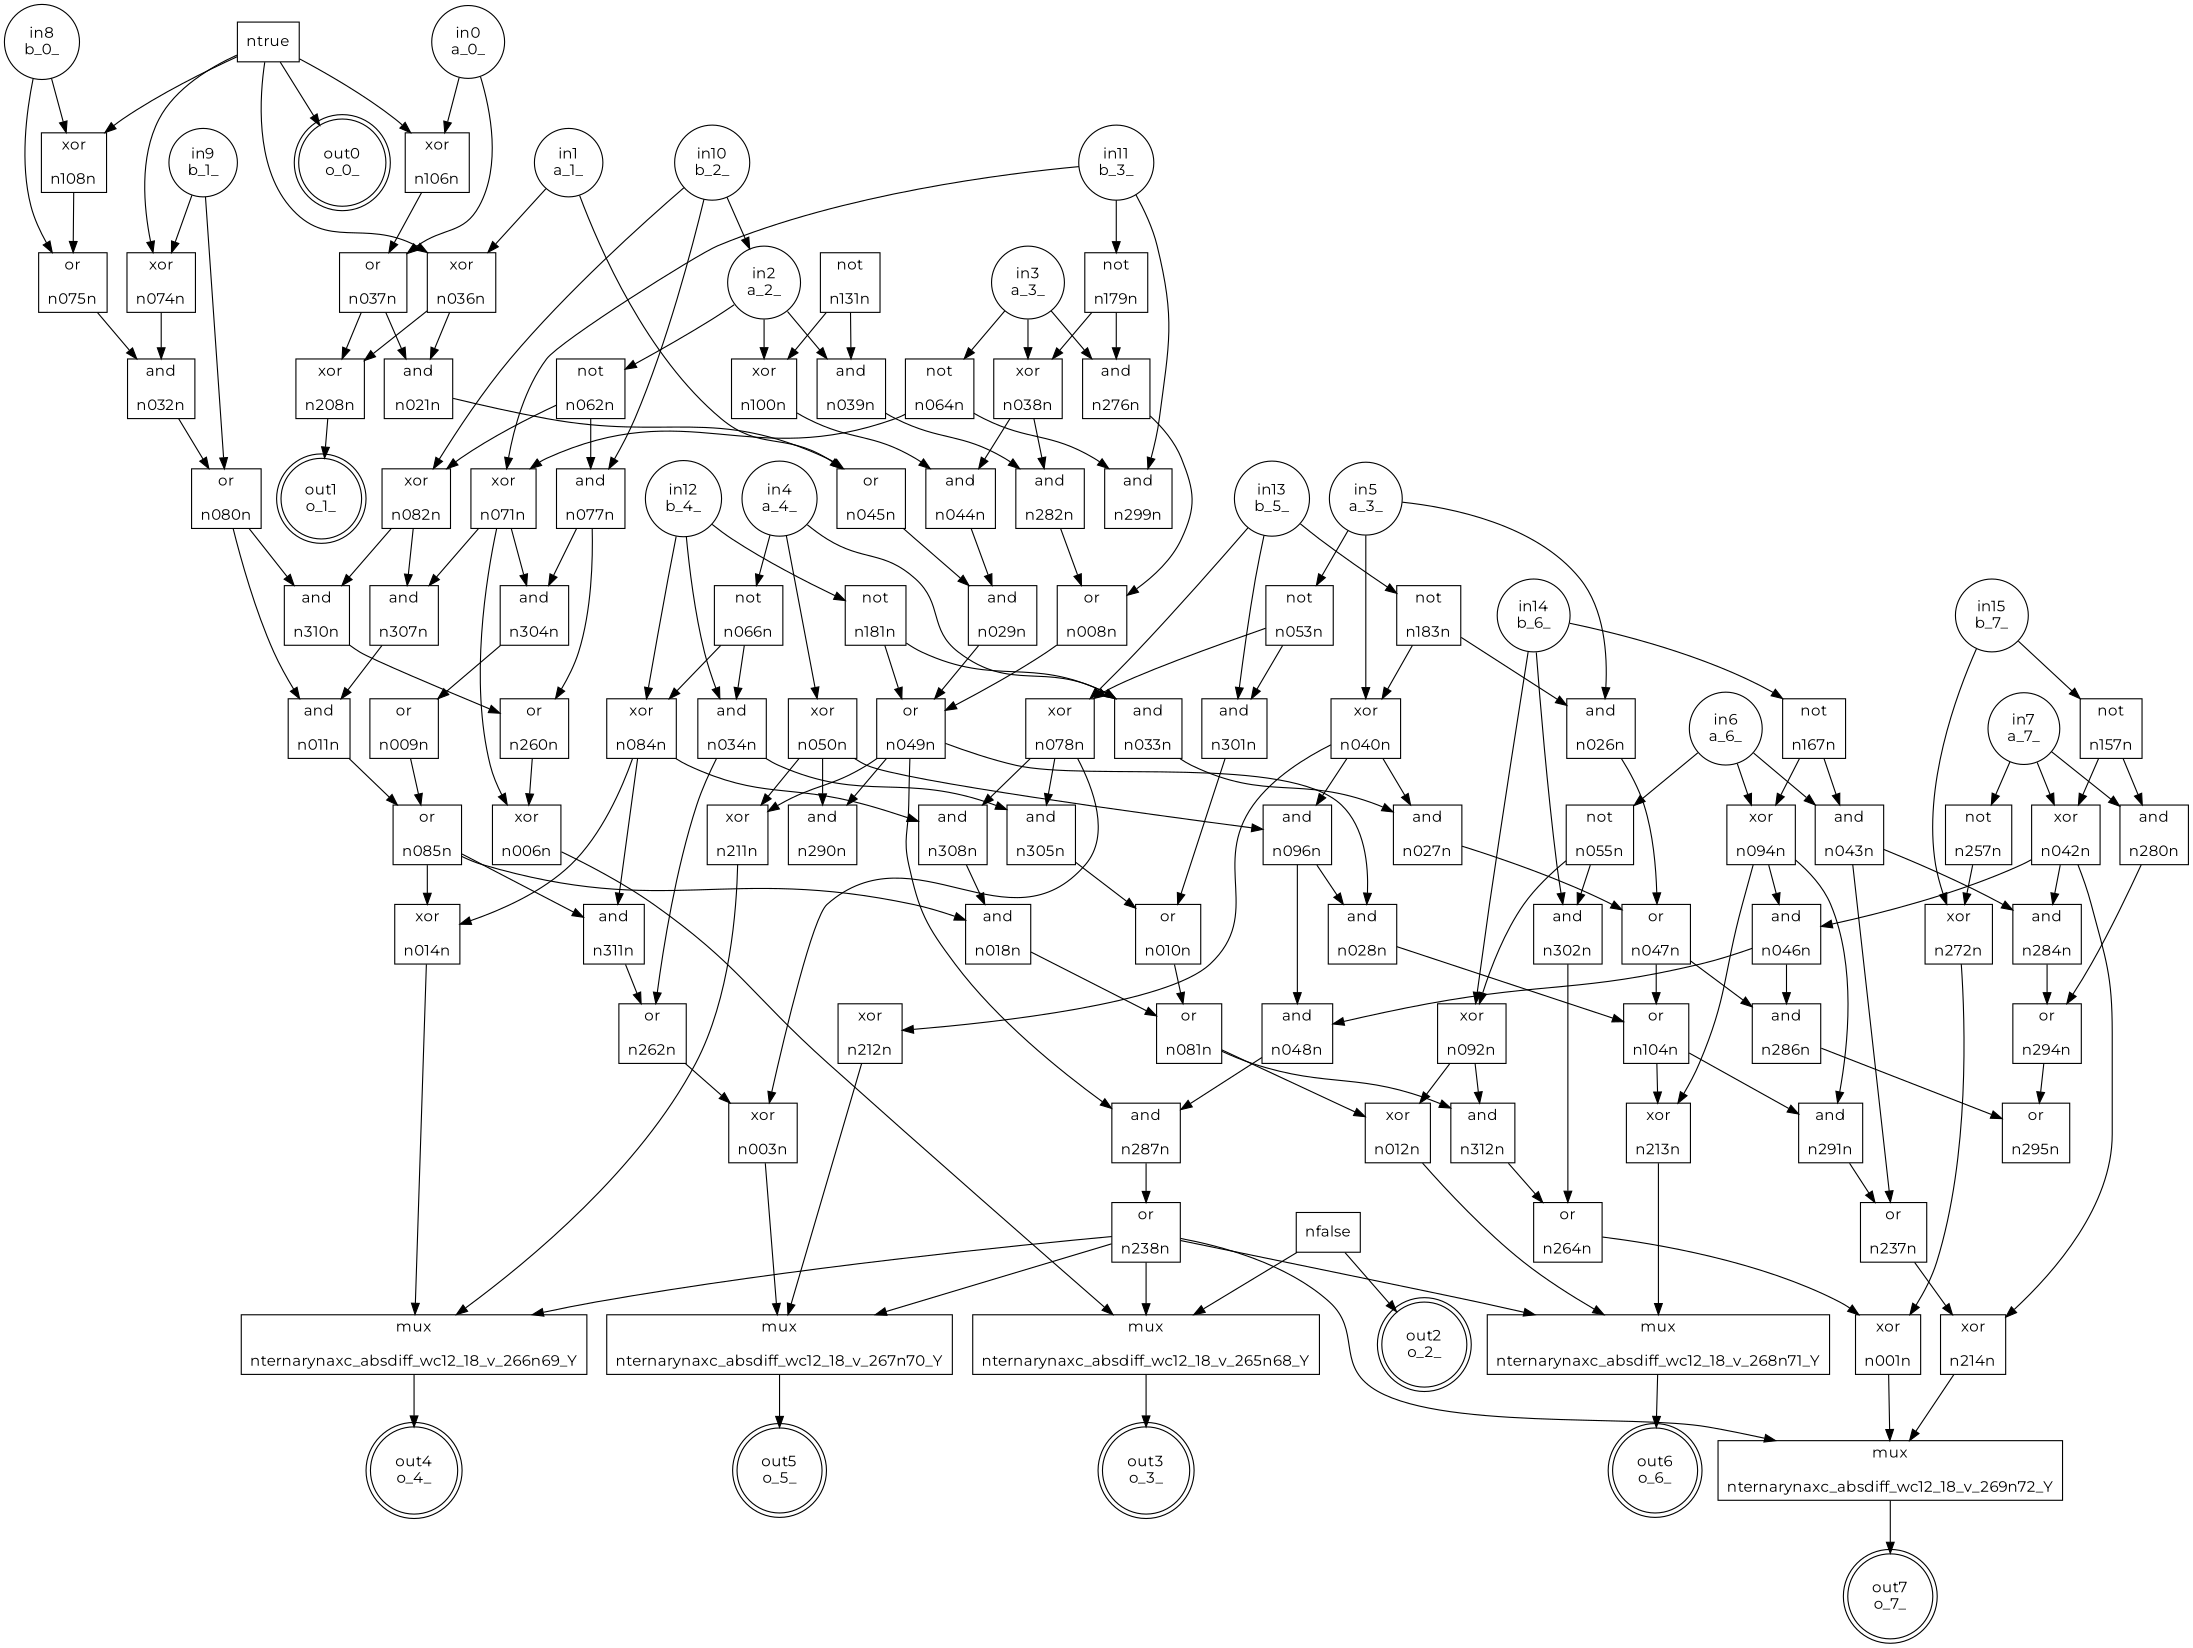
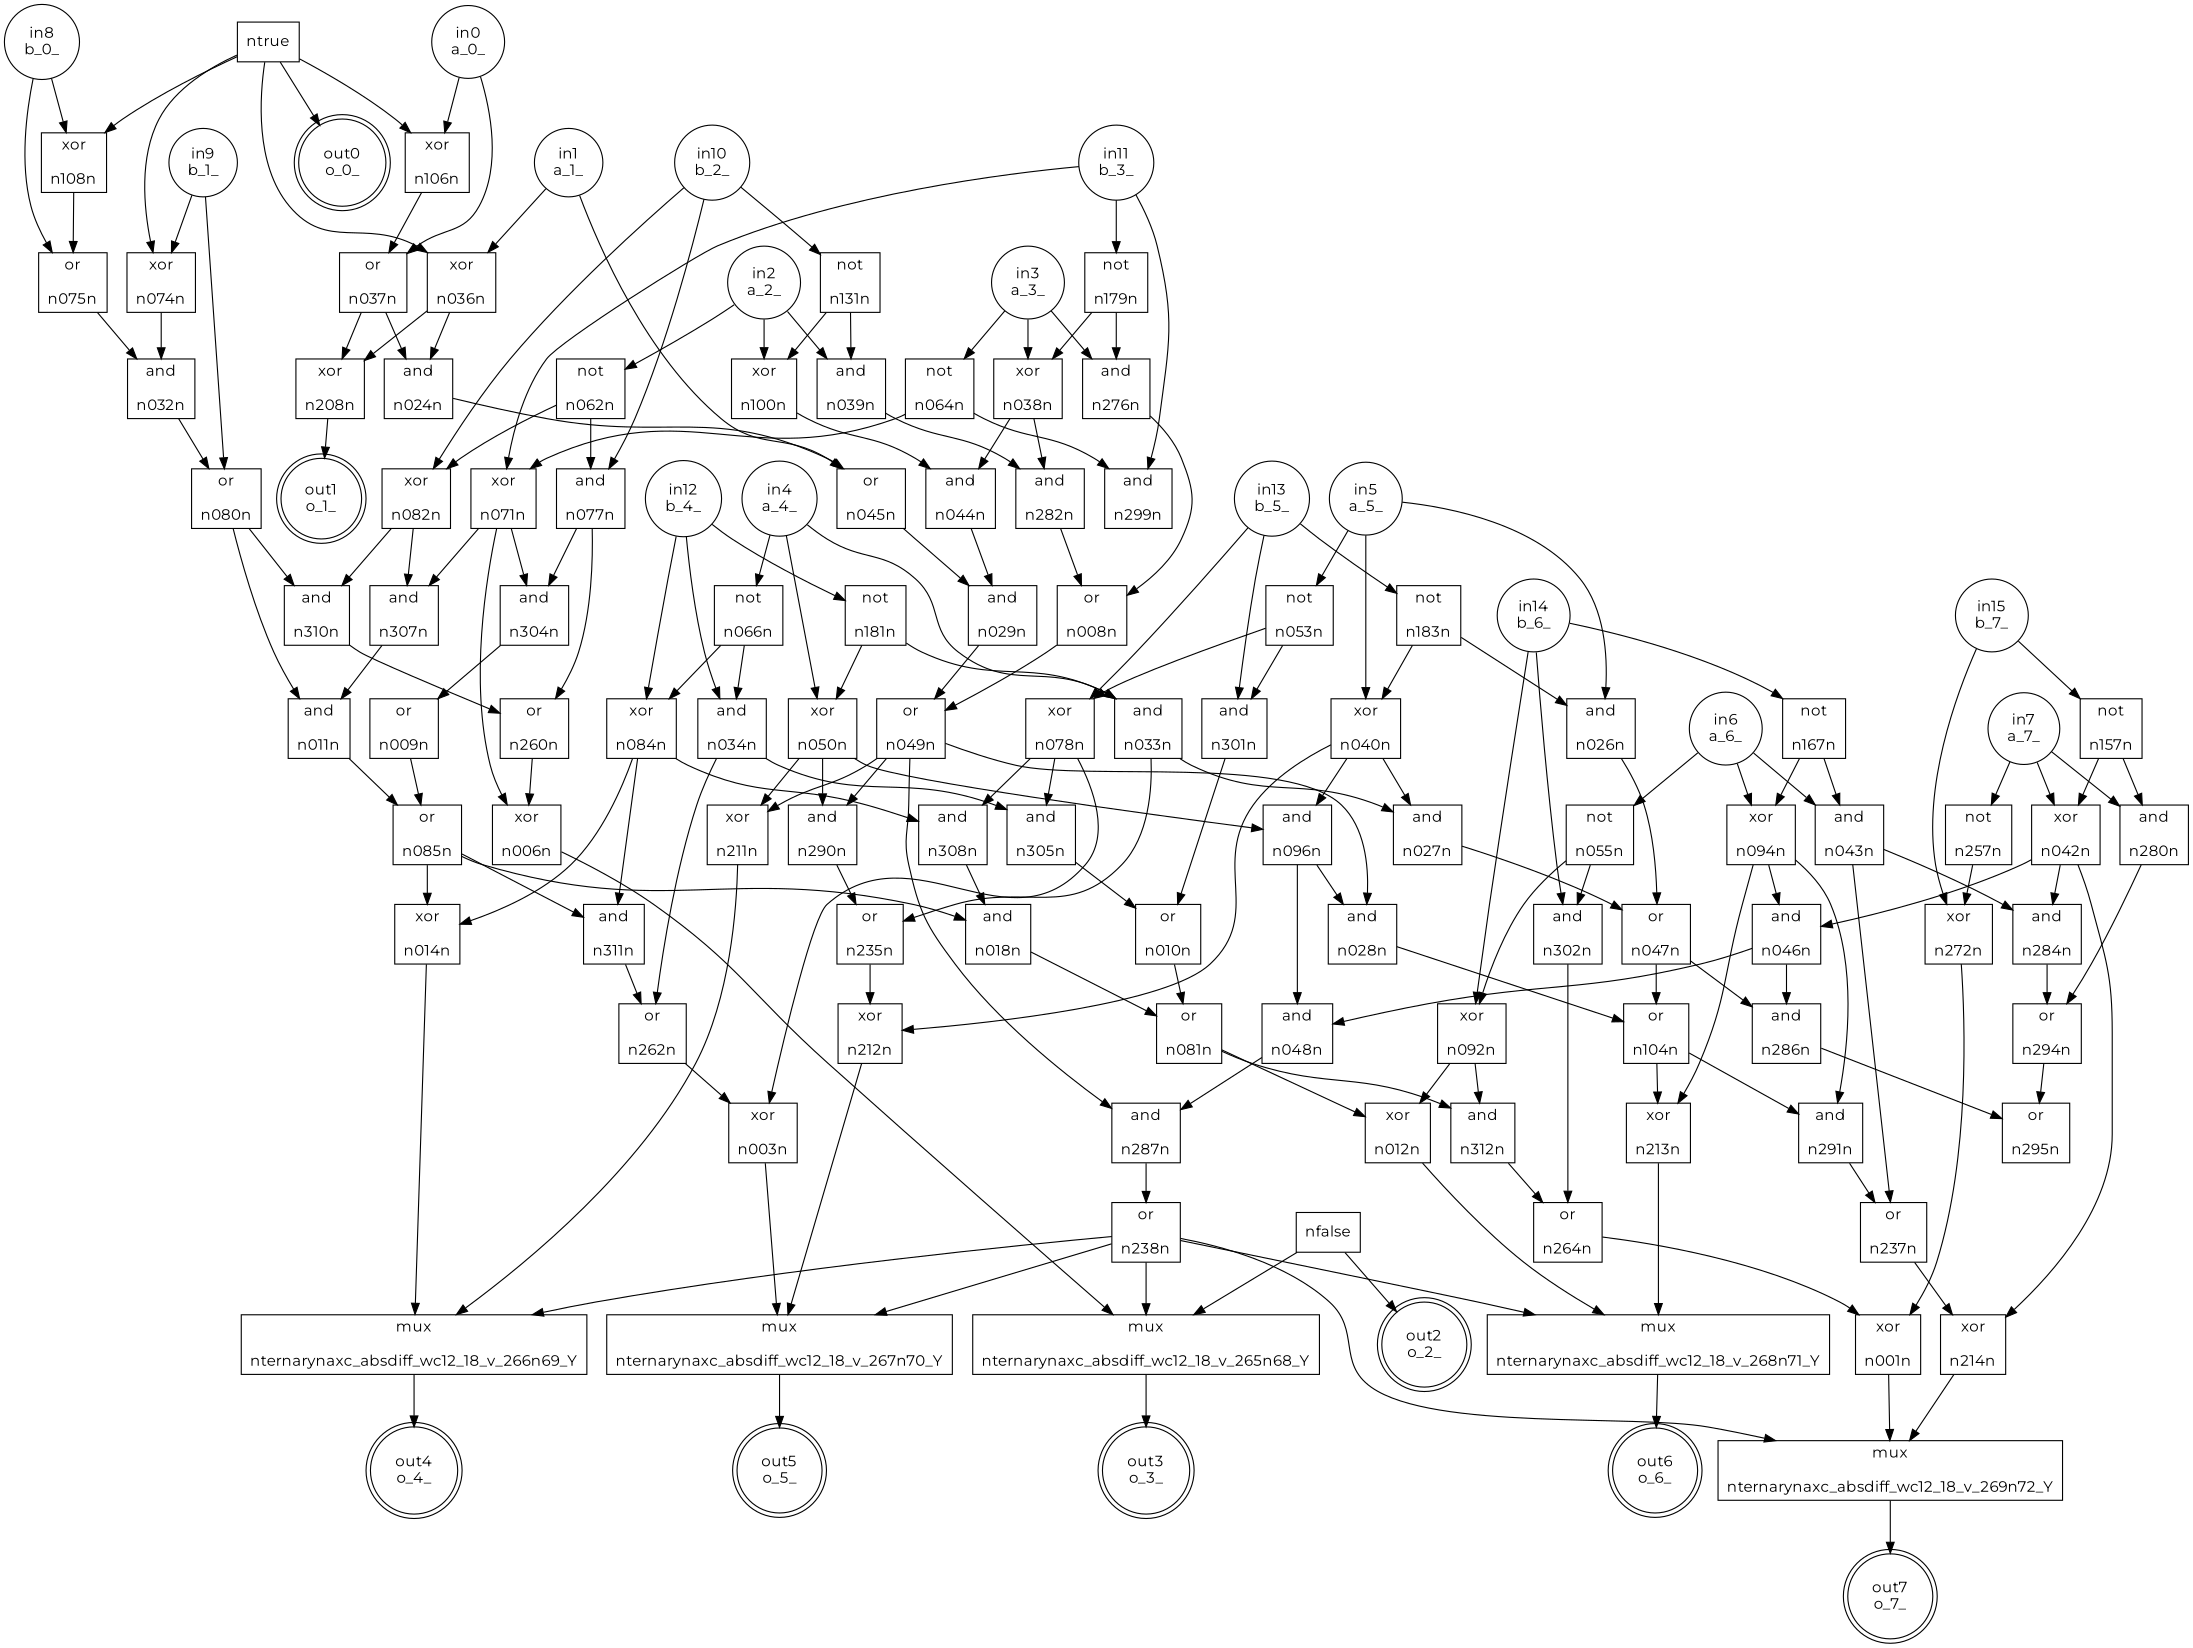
(736, 218) -> (777, 217)
(418, 389) -> (418, 389)
(1366, 499) -> (1366, 499)
(892, 667) -> (851, 667)
none -> (870, 934)
